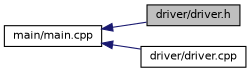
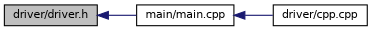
(130, 25) -> (122, 15)
(193, 57) -> (320, 15)
